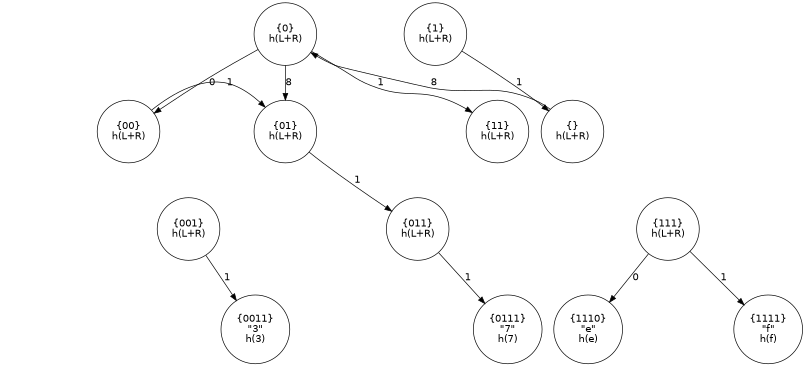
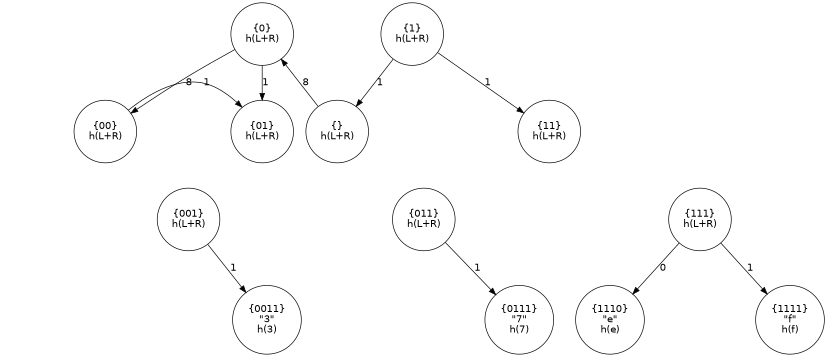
(212, 83) -> (189, 83)
(289, 83) -> (266, 83)
(386, 90) -> (478, 81)
(347, 180) -> none
